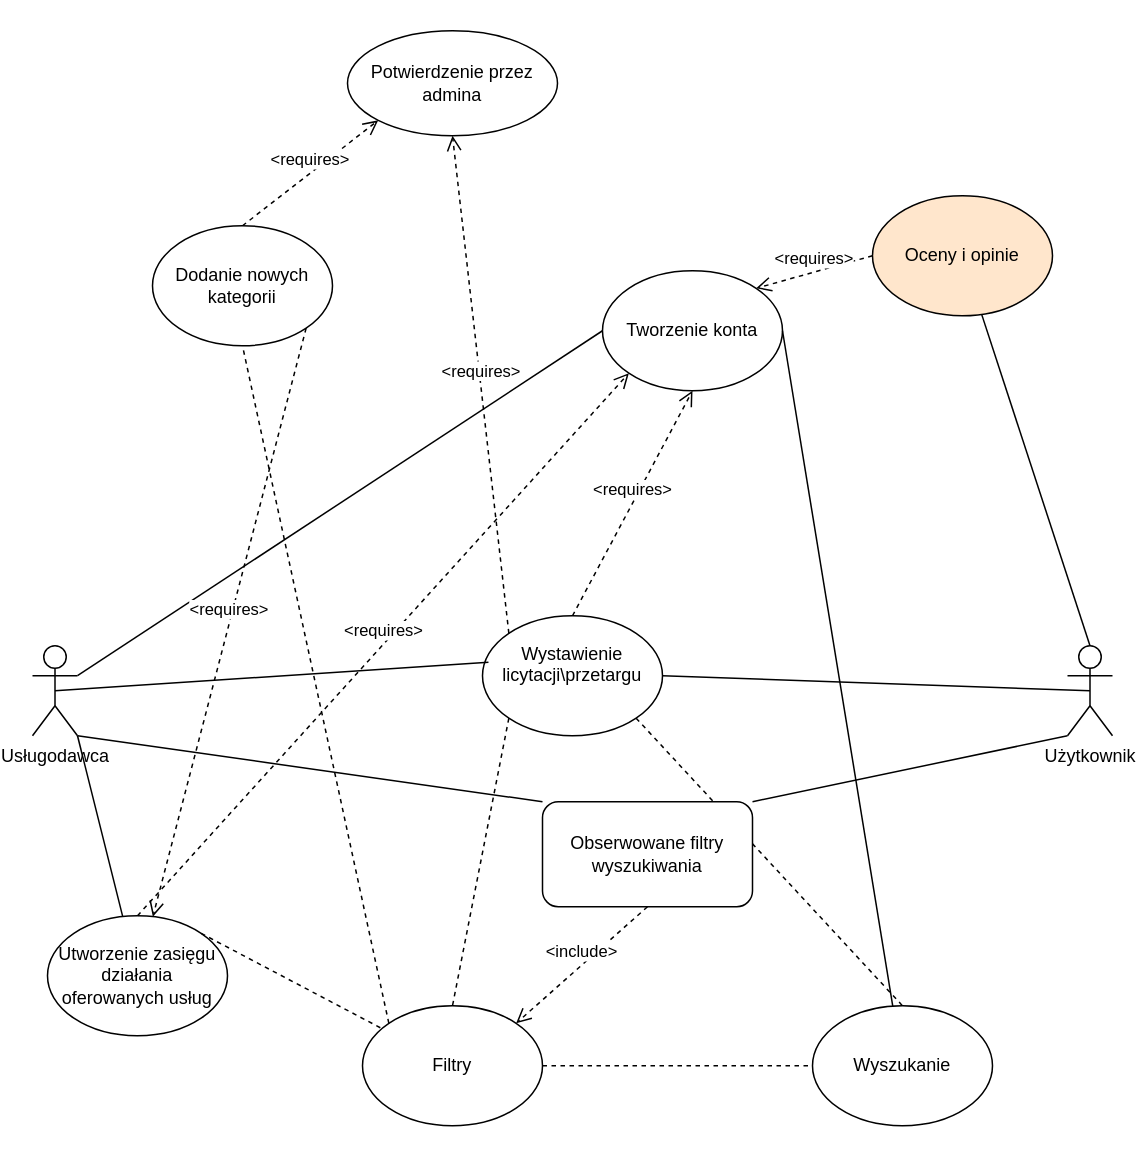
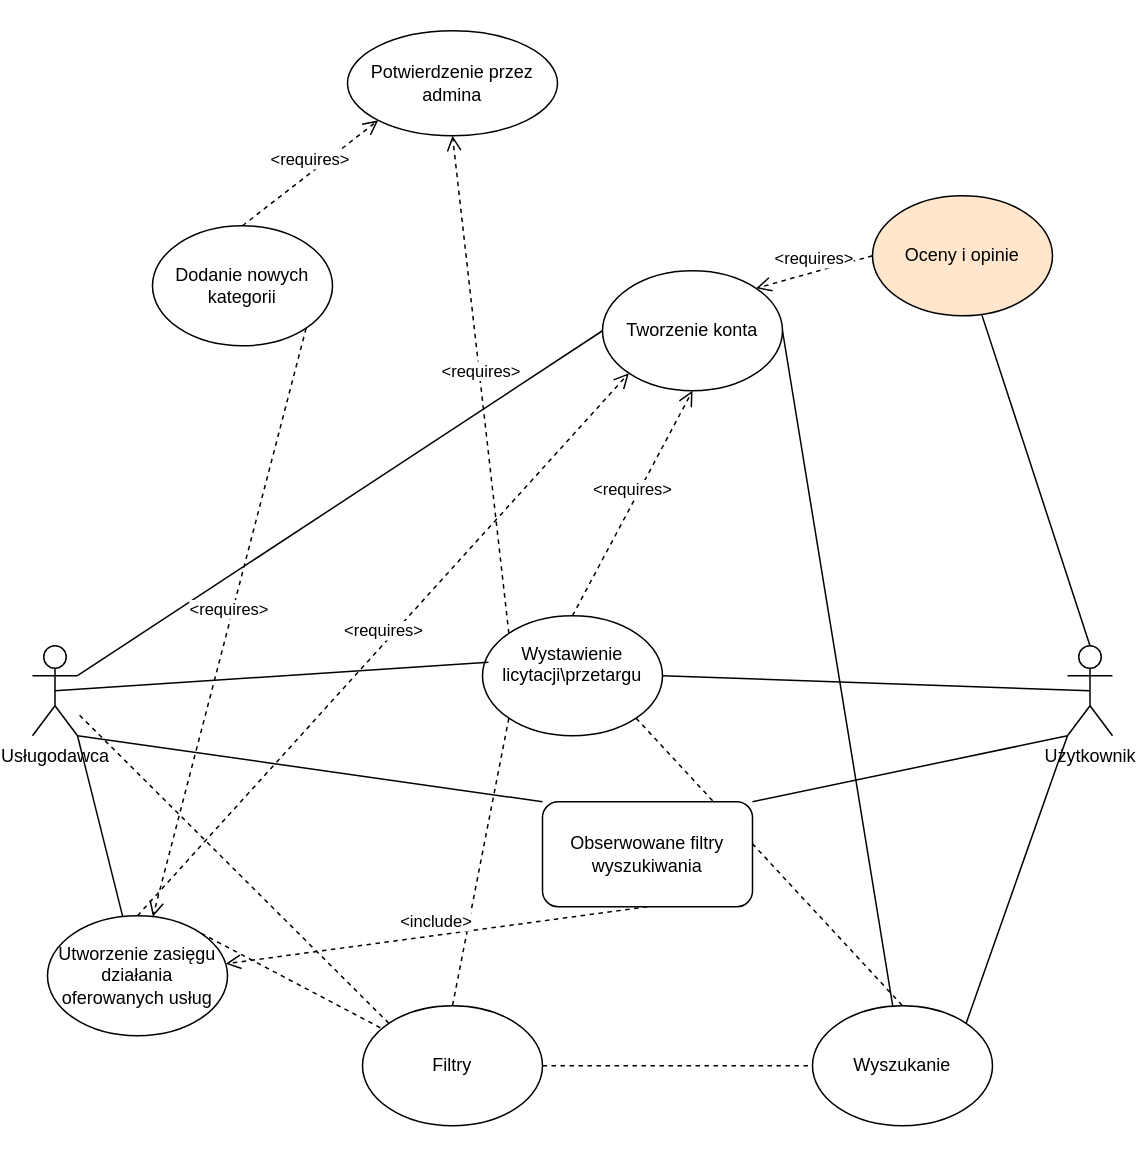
(329, 749) -> (233, 869)
none -> (1016, 880)
(583, 964) -> (451, 933)
